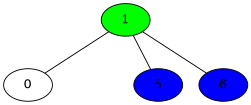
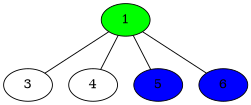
(28, 85) -> (28, 85)
none -> (93, 85)
